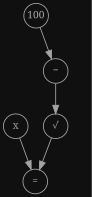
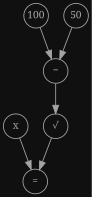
none -> (76, 16)
